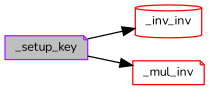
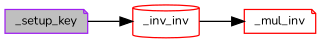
(104, 60) -> (215, 21)
